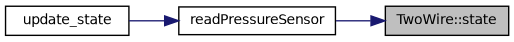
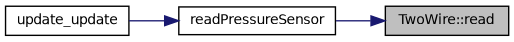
(67, 21) -> (67, 21)
(447, 21) -> (447, 21)
